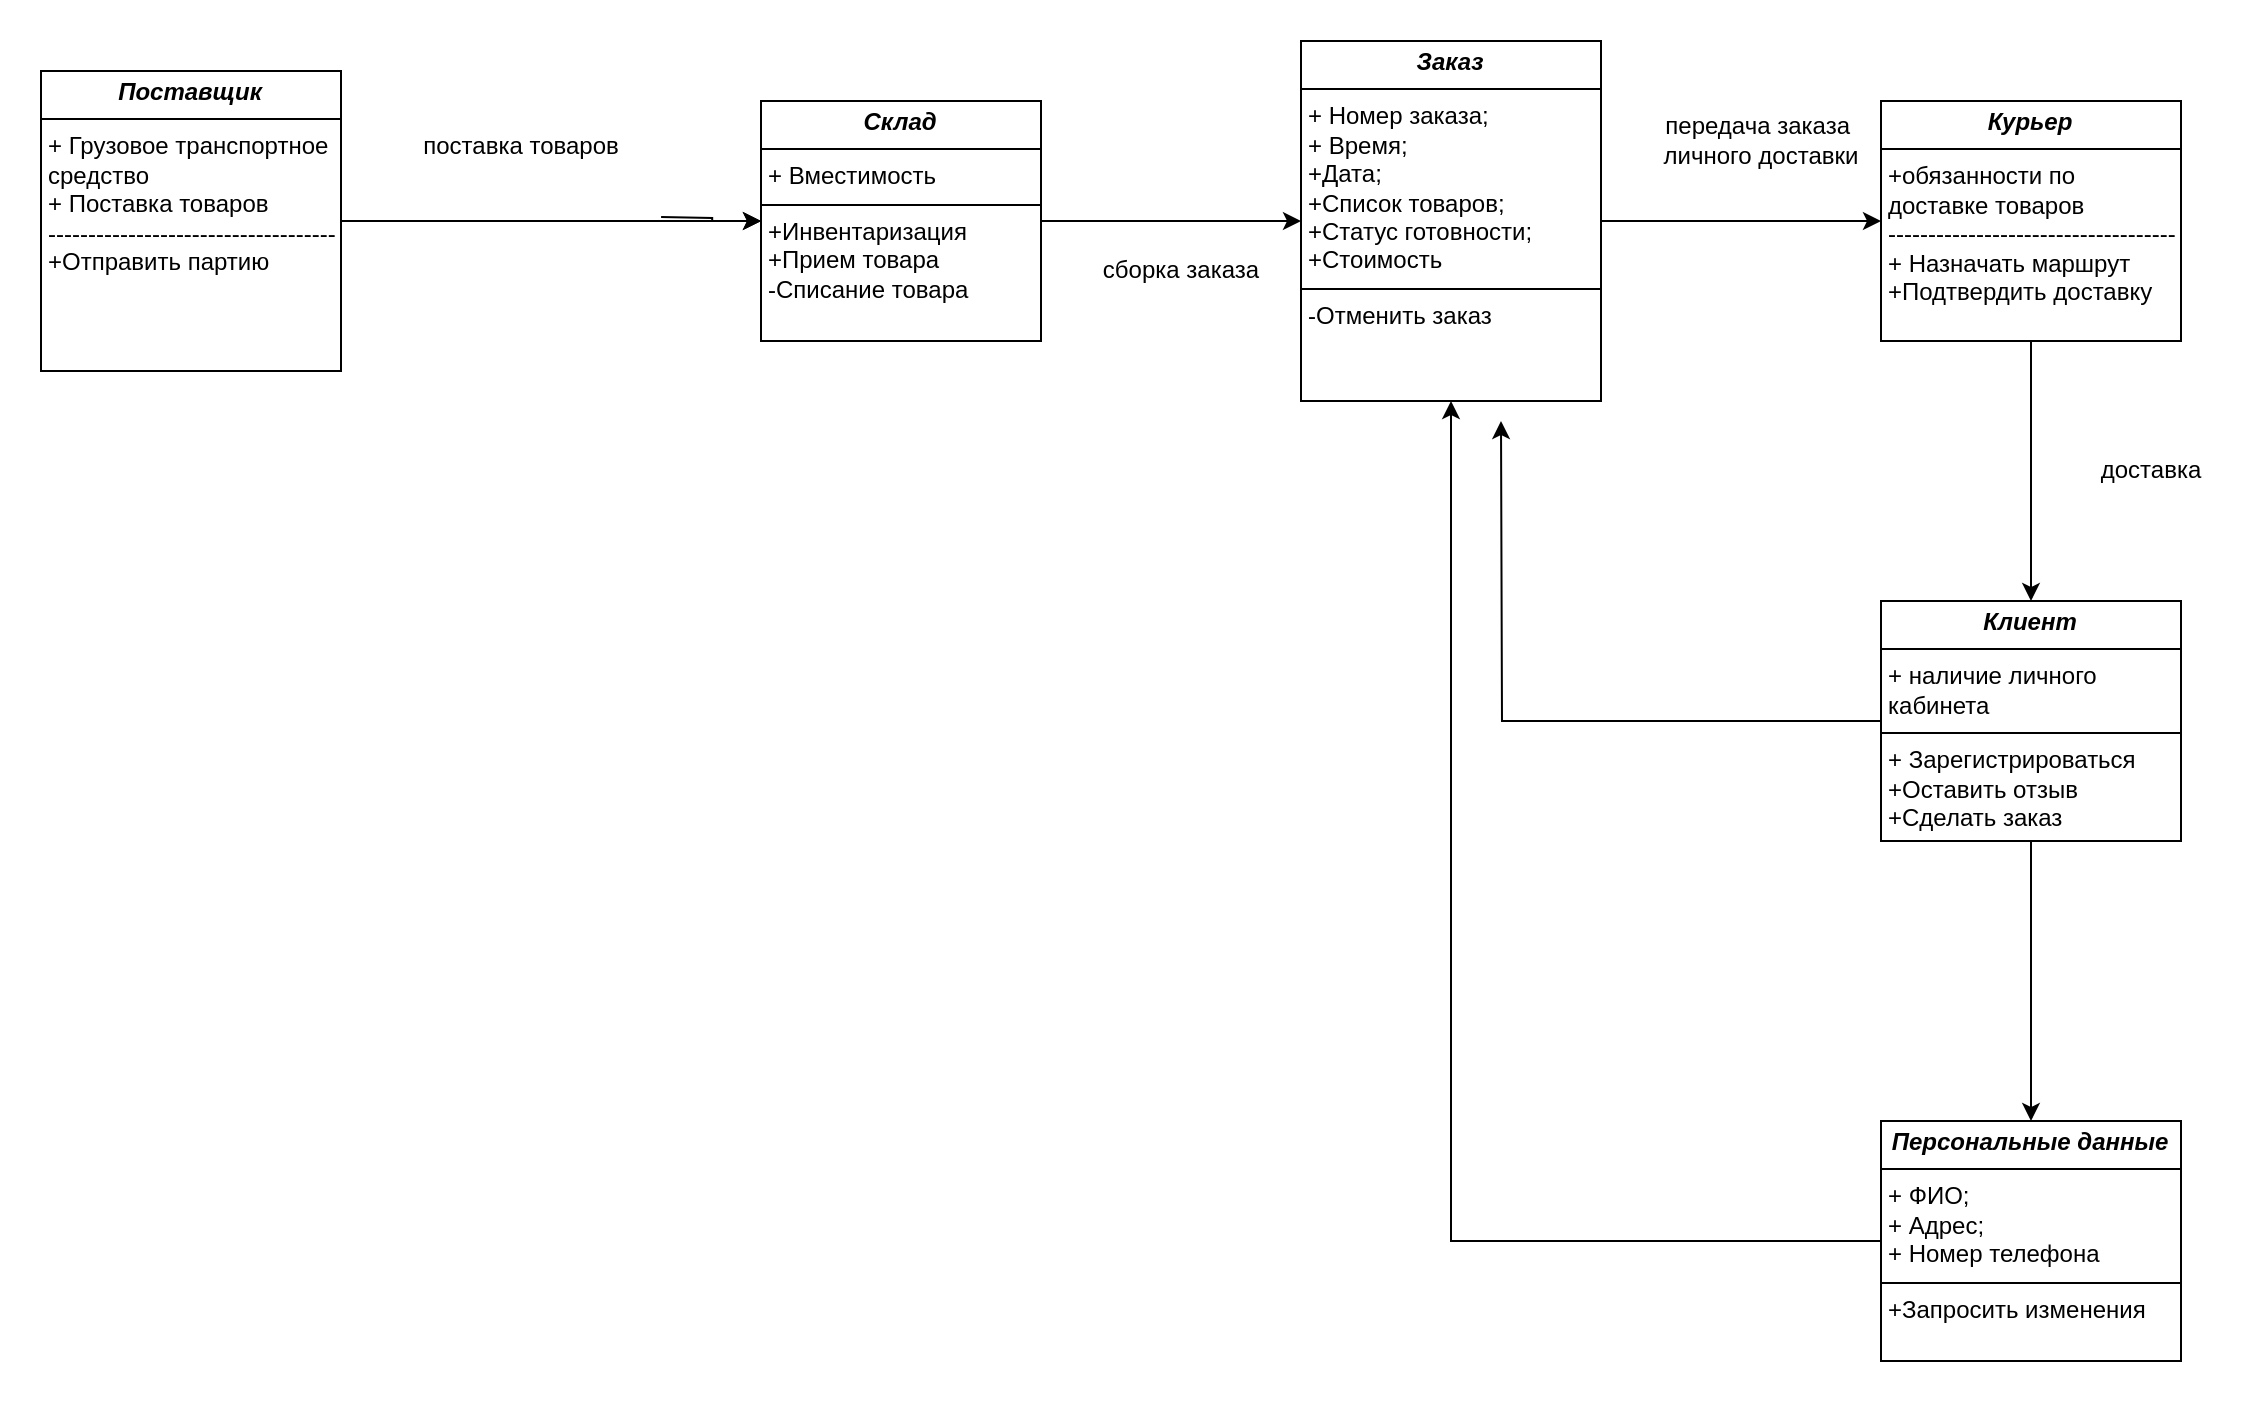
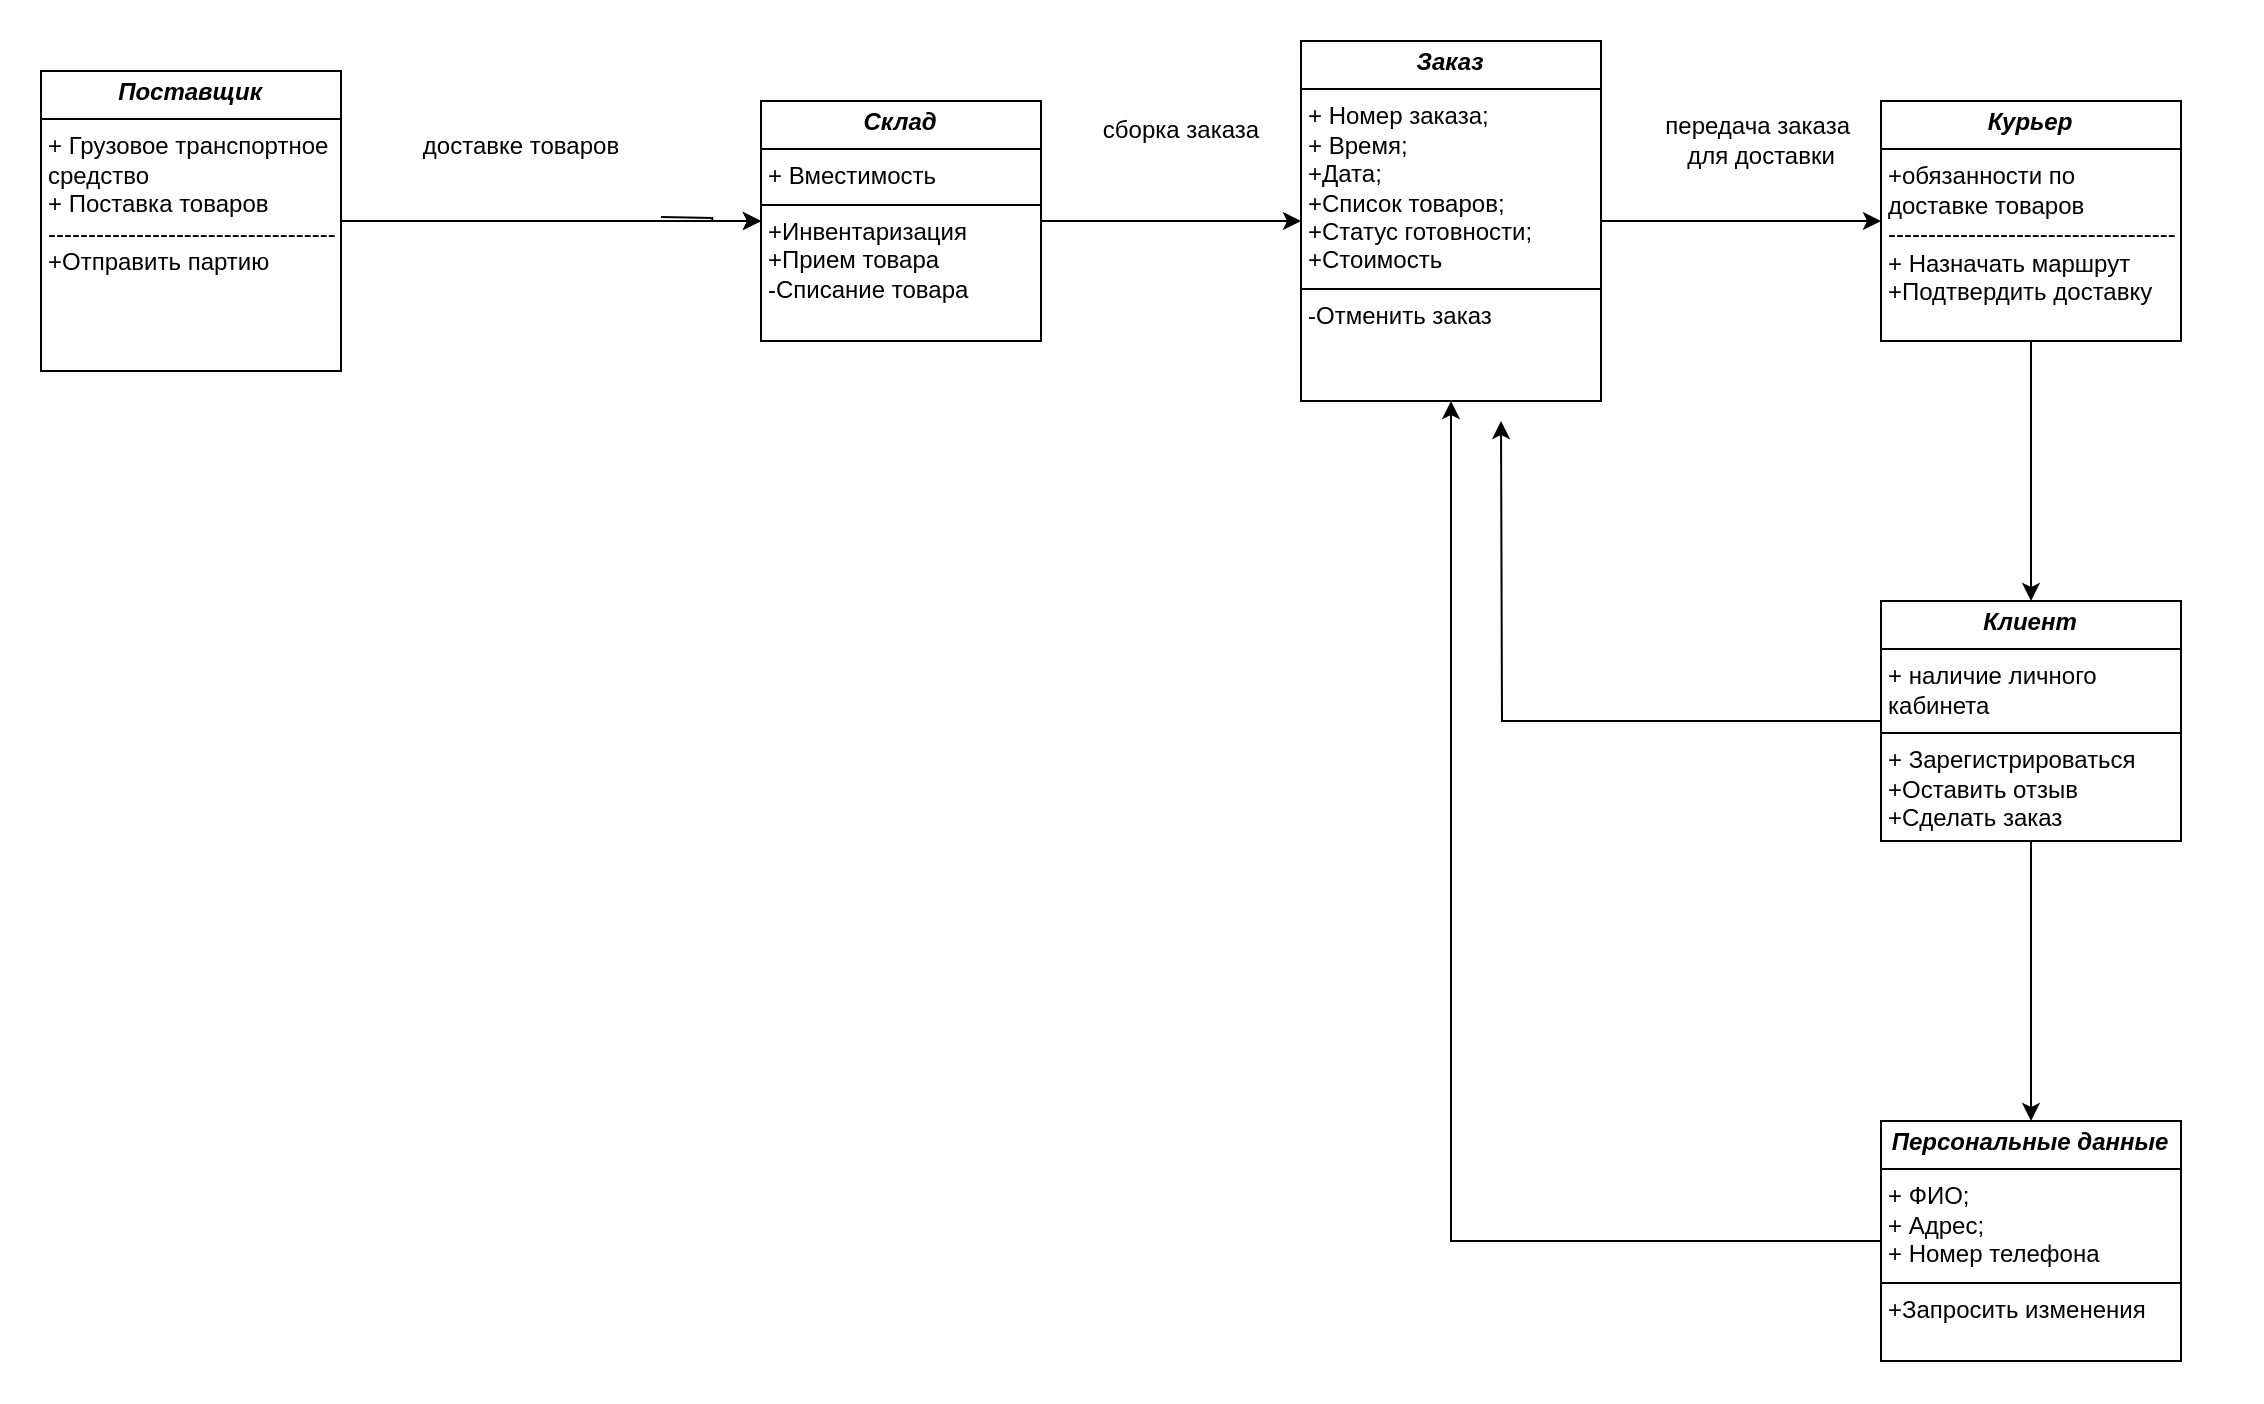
(1762, 141) -> (1762, 141)
(522, 147) -> (522, 147)
(1181, 271) -> (1181, 131)
(2151, 471) -> none
